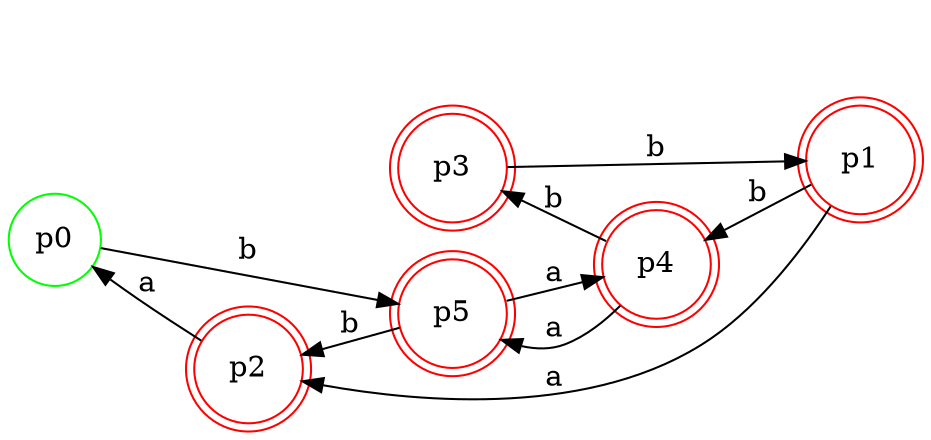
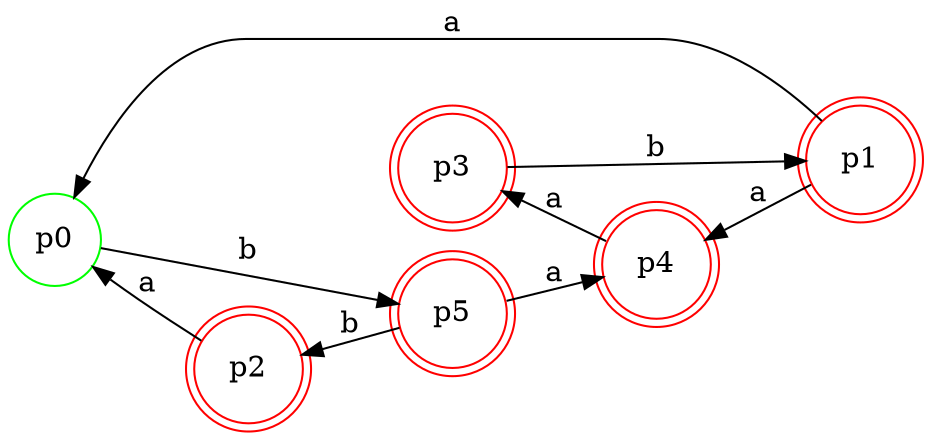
(758, 194) -> (758, 194)
(555, 200) -> (555, 200)
(576, 339) -> none
(611, 383) -> (433, 39)
